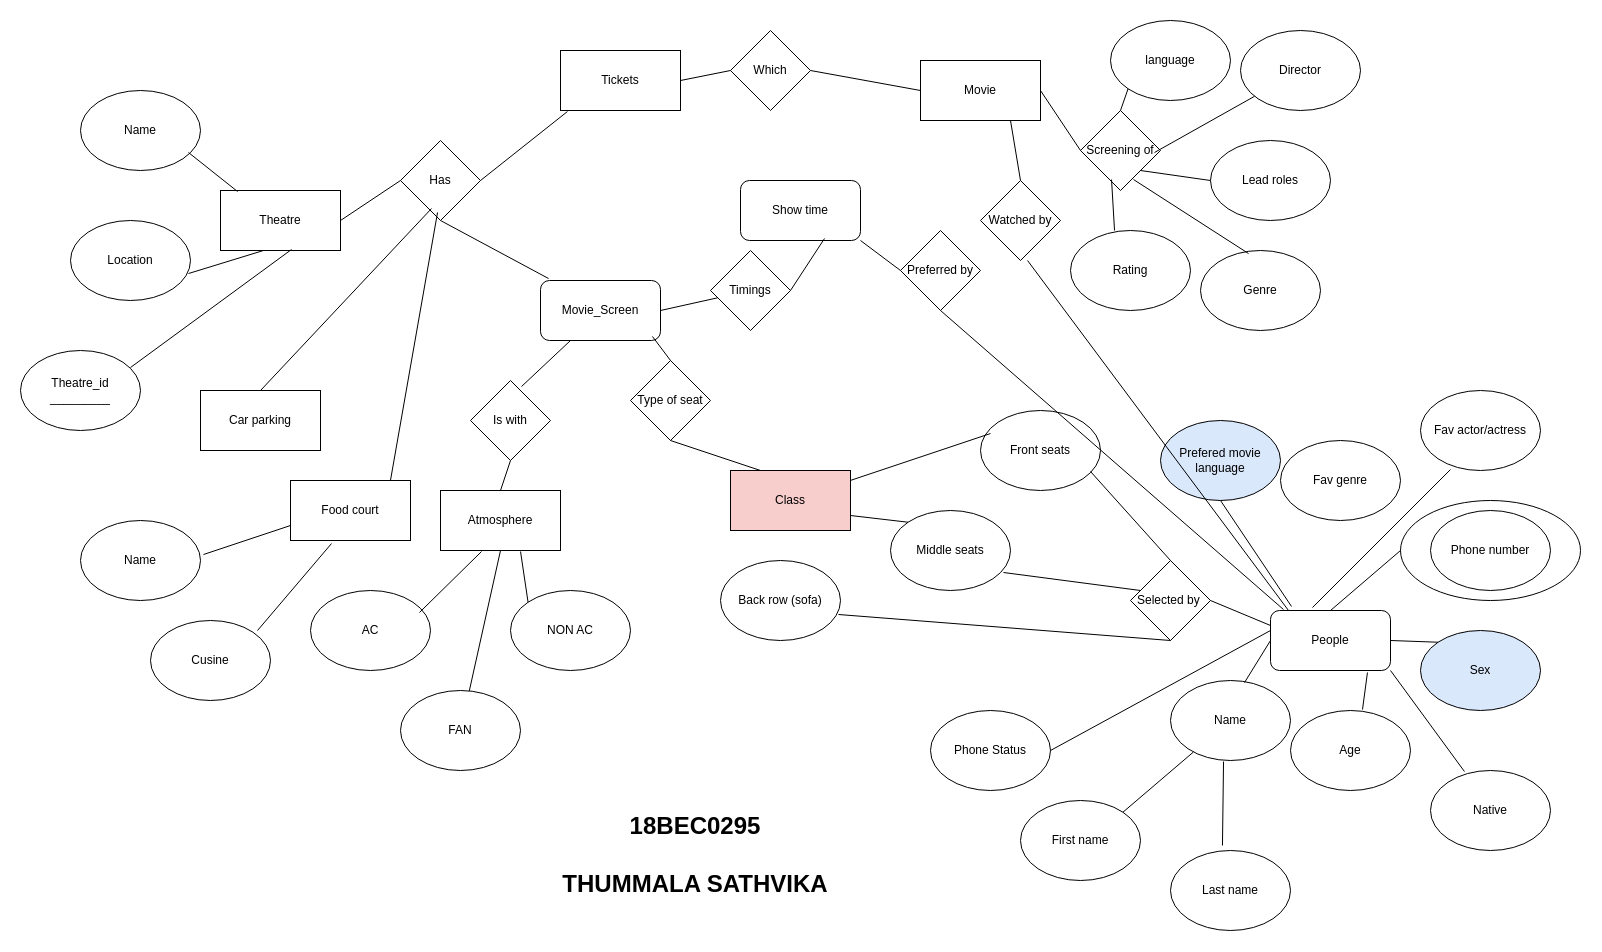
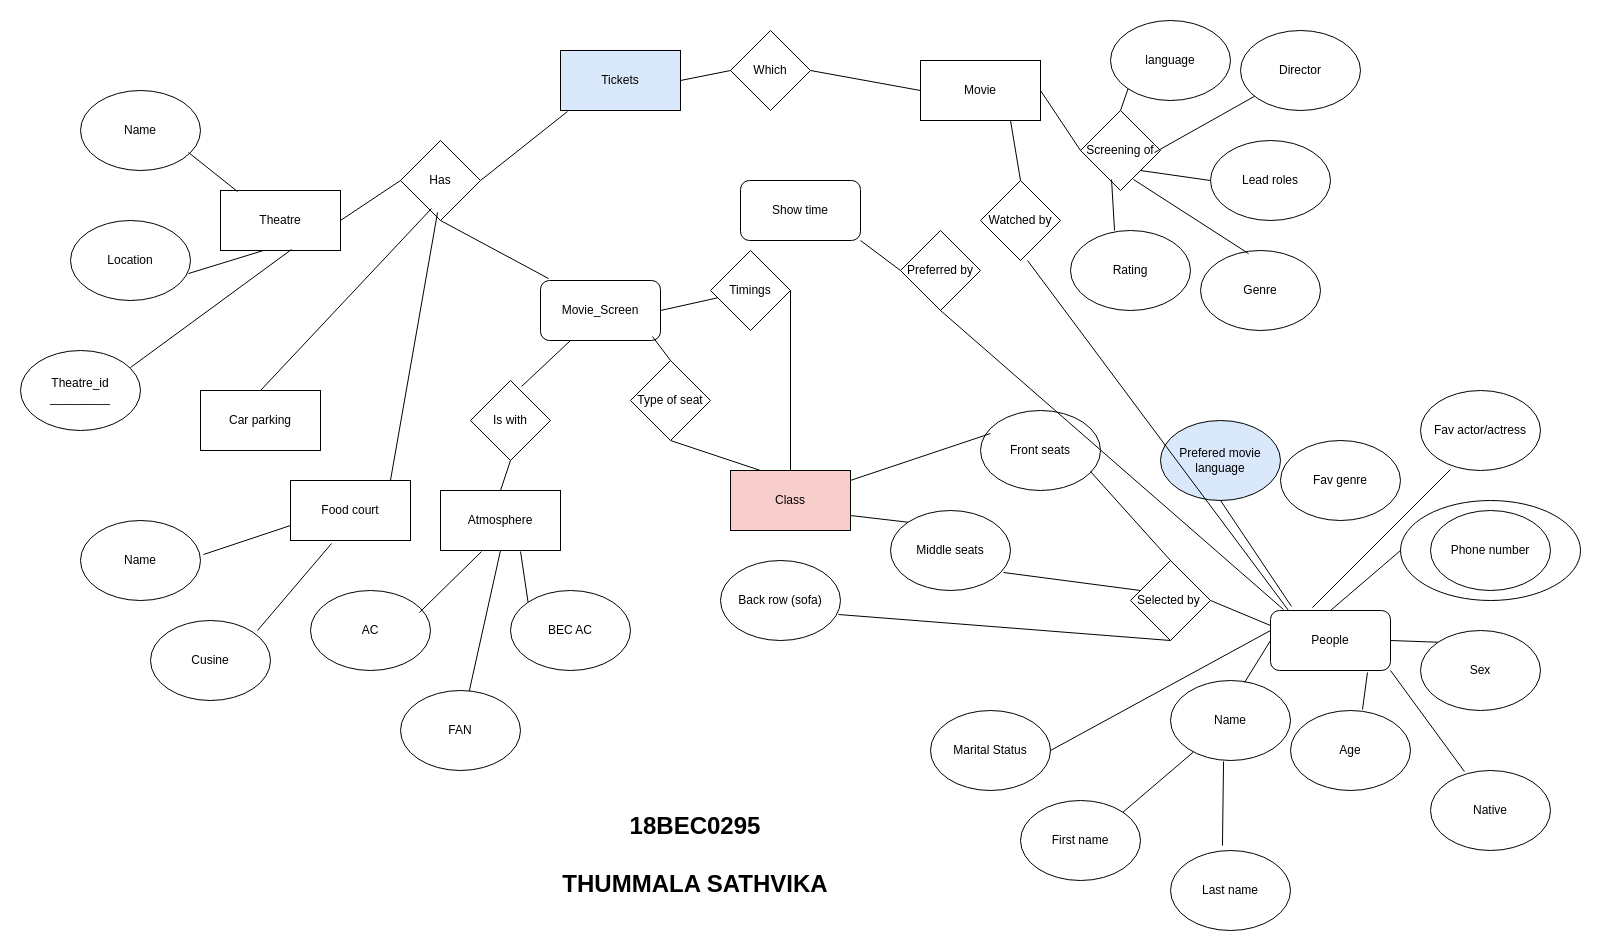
(621, 81) -> (621, 81)
(808, 265) -> (791, 381)
(571, 631) -> (571, 631)
(1481, 671) -> (1481, 671)
(991, 751) -> (991, 751)
